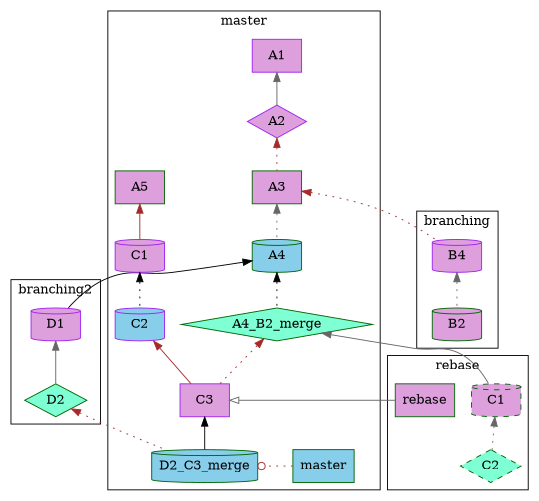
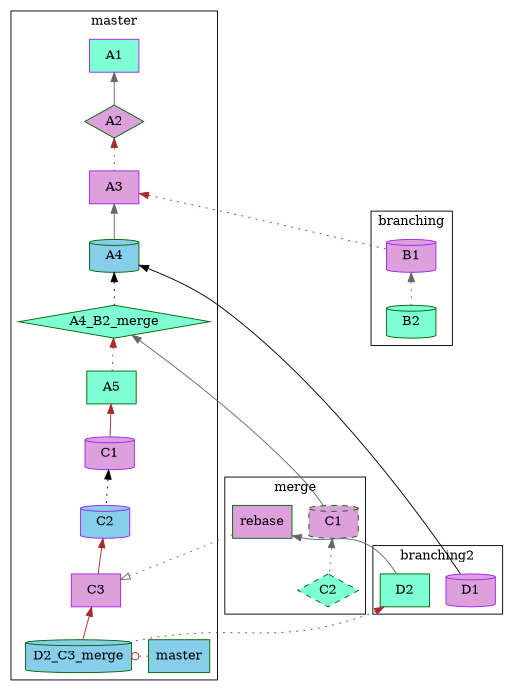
(277, 56) -> (114, 56)
(277, 122) -> (114, 122)
(140, 187) -> (111, 387)
(277, 187) -> (114, 187)
(277, 226) -> (114, 226)
(457, 256) -> (411, 256)
(457, 324) -> (411, 322)
(239, 365) -> (113, 359)
(458, 366) -> (295, 488)
(56, 367) -> (356, 540)
(56, 400) -> (405, 590)
(317, 400) -> (181, 555)
(205, 438) -> (86, 628)
